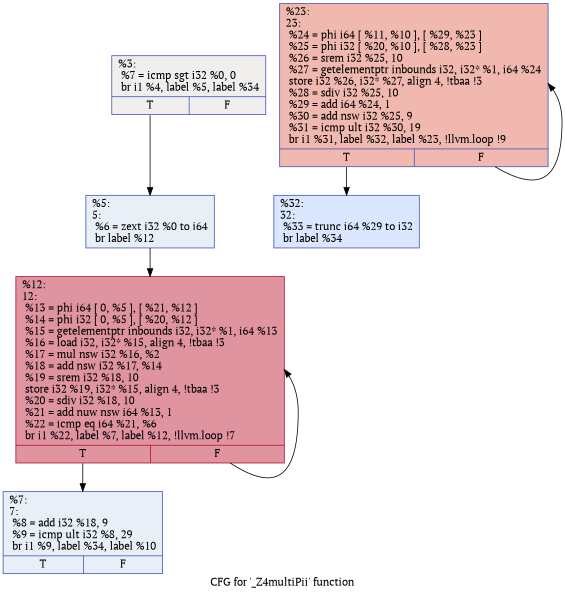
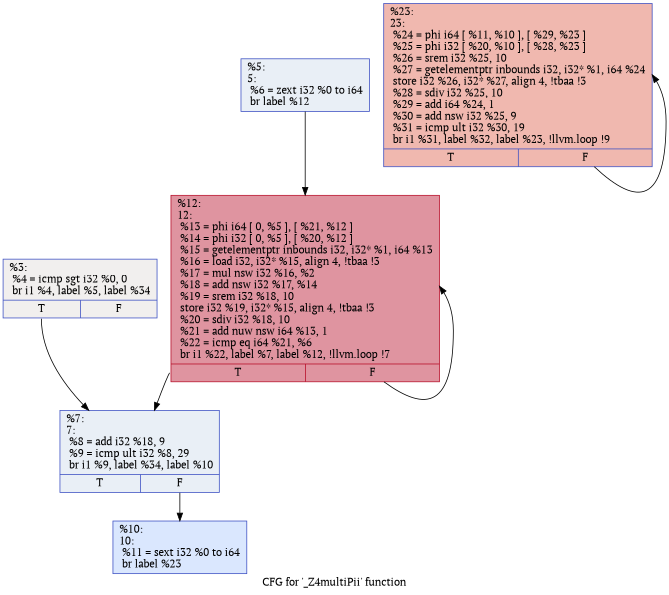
(177, 76) -> (68, 279)
(150, 151) -> (54, 365)
(347, 222) -> none
none -> (180, 547)
